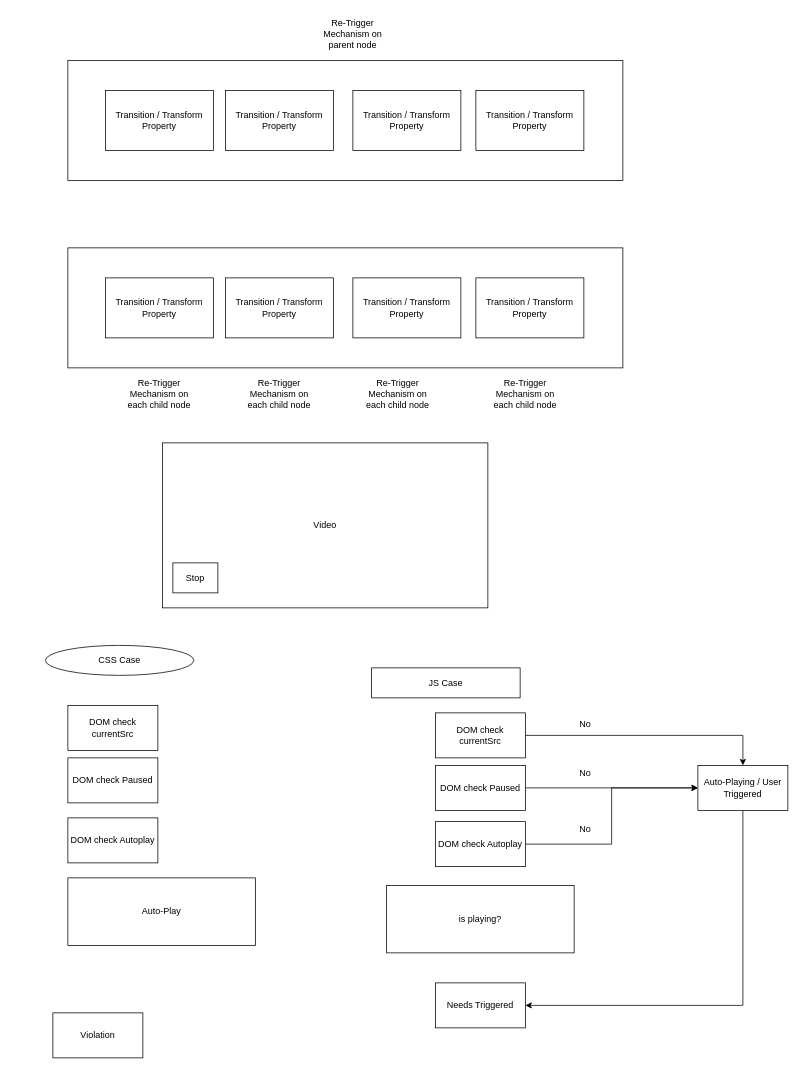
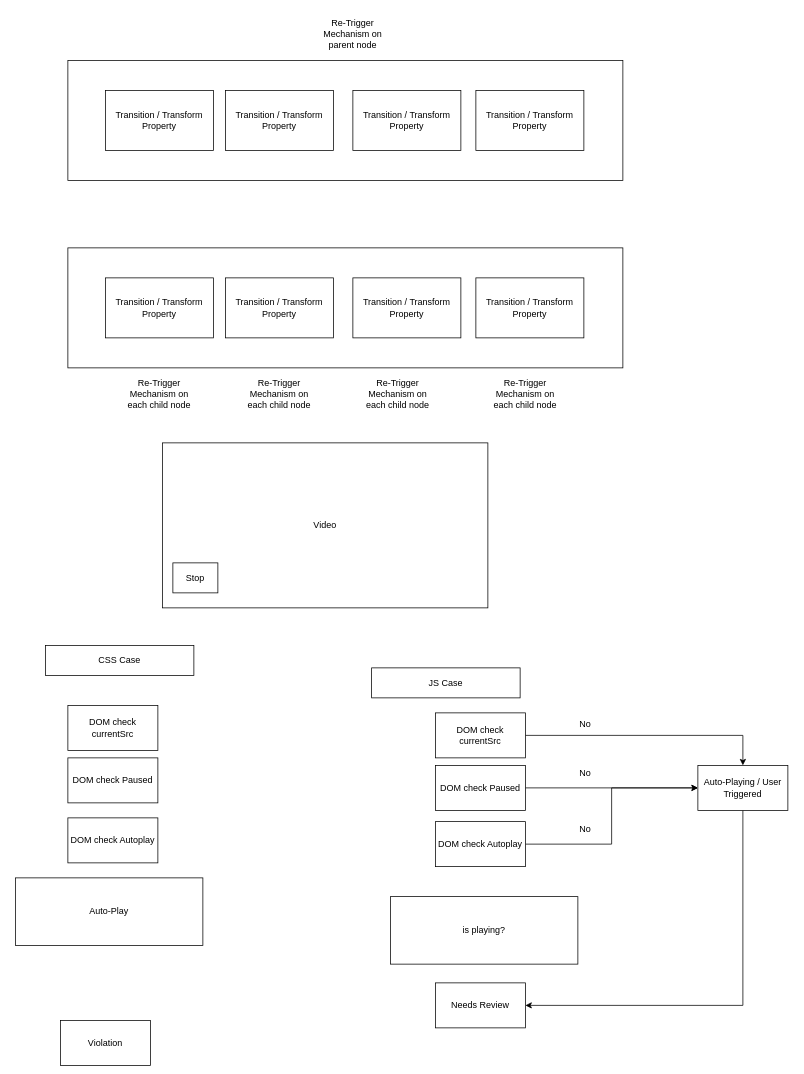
(120, 660) -> (120, 660)
(162, 912) -> (109, 912)
(480, 919) -> (484, 930)
(480, 1005) -> (480, 1005)
(98, 1035) -> (105, 1043)
